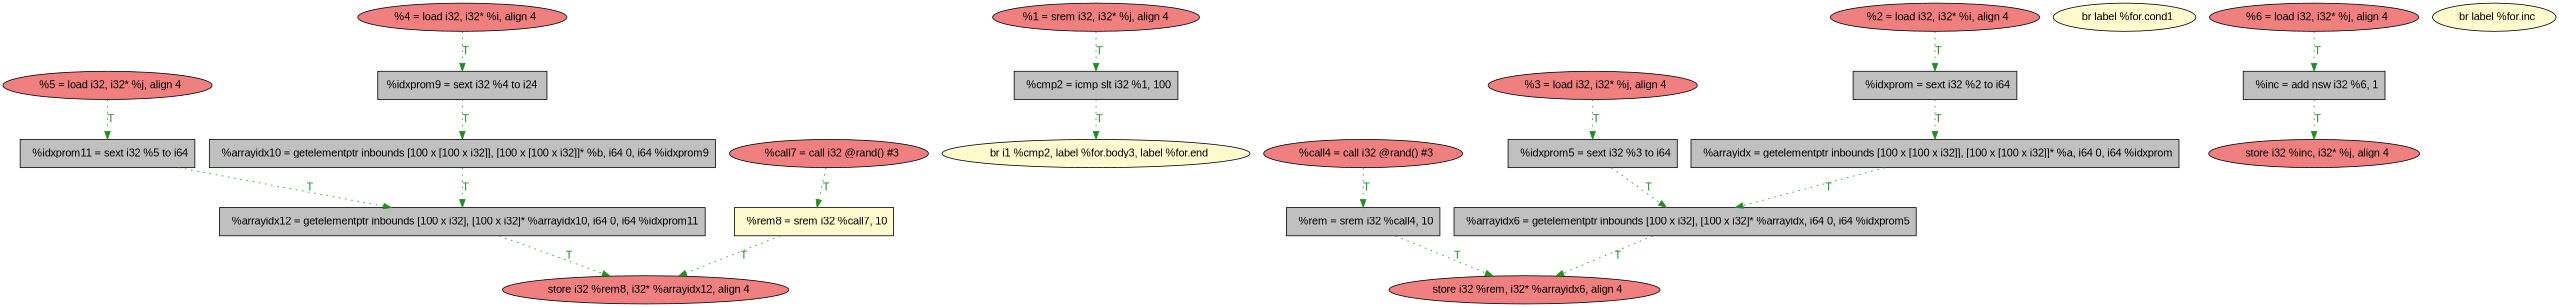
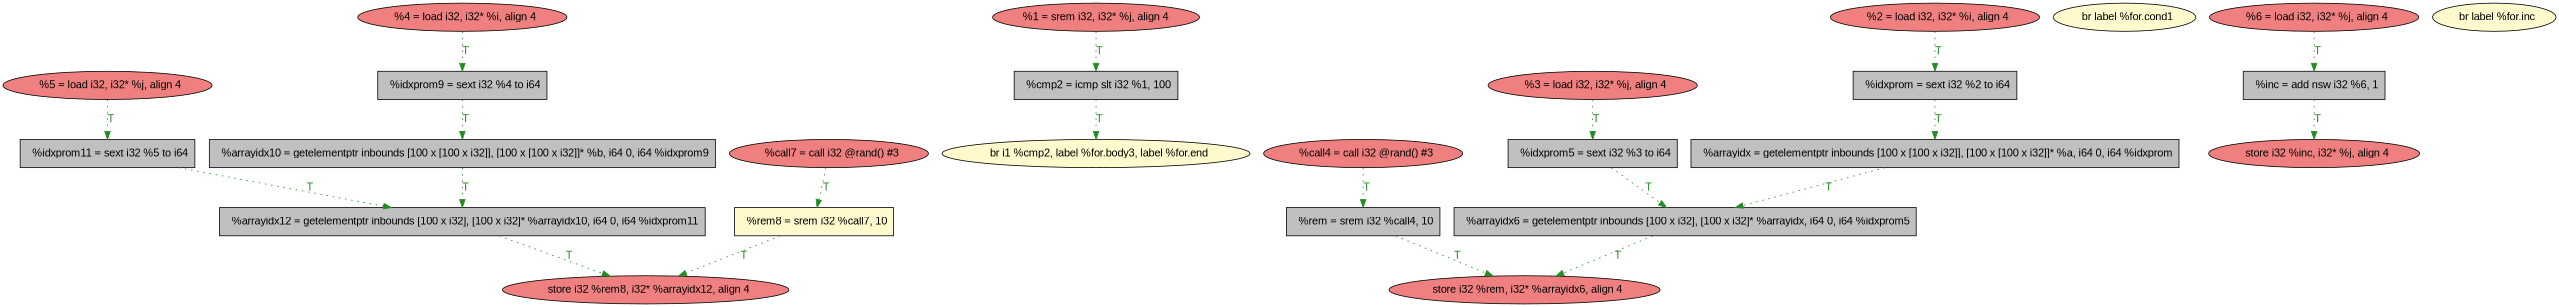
(462, 85) -> (462, 85)
